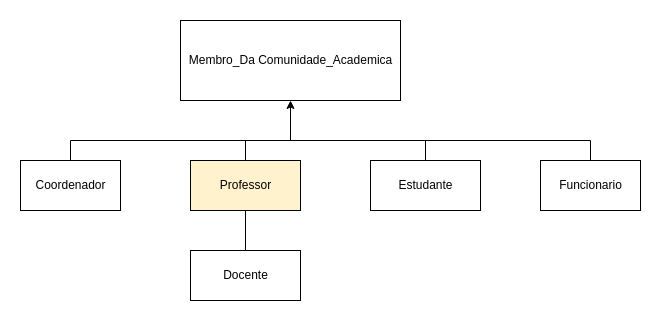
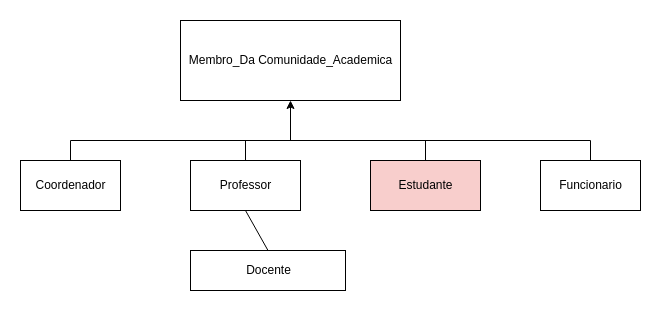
(246, 186) -> (246, 186)
(426, 186) -> (426, 186)
(246, 276) -> (268, 271)
